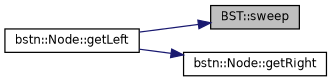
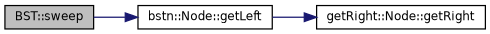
(169, 28) -> (109, 17)
(255, 64) -> (401, 17)
